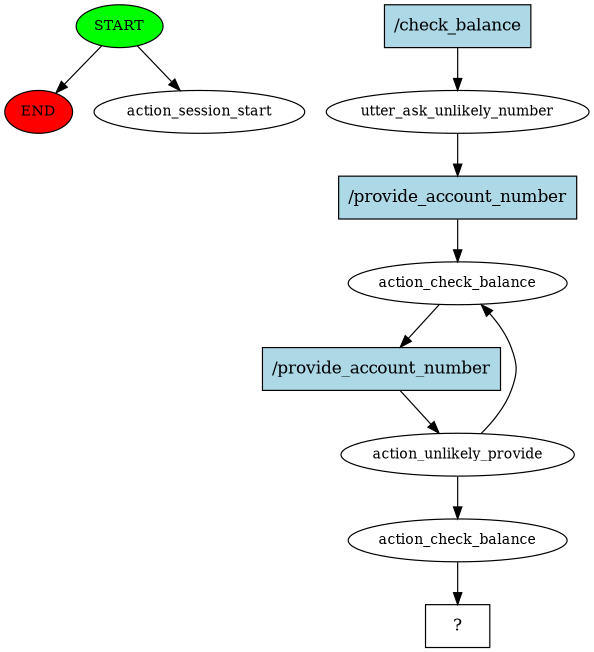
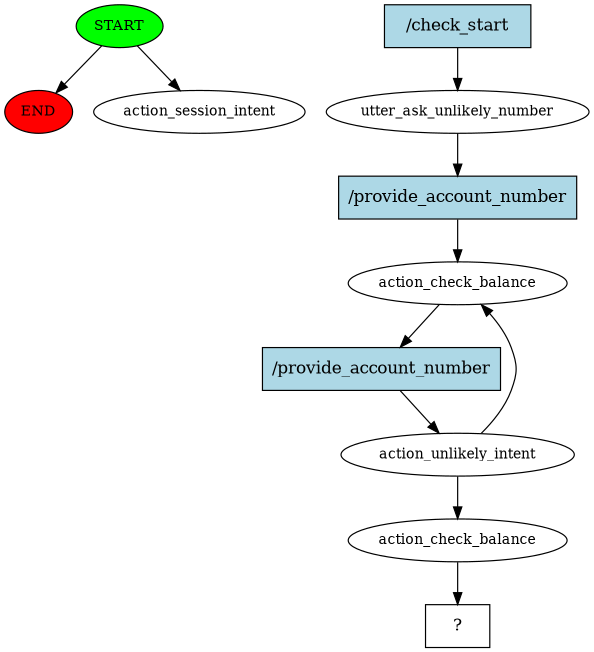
(458, 26) -> (458, 26)
(199, 112) -> (199, 112)
(458, 455) -> (458, 455)
